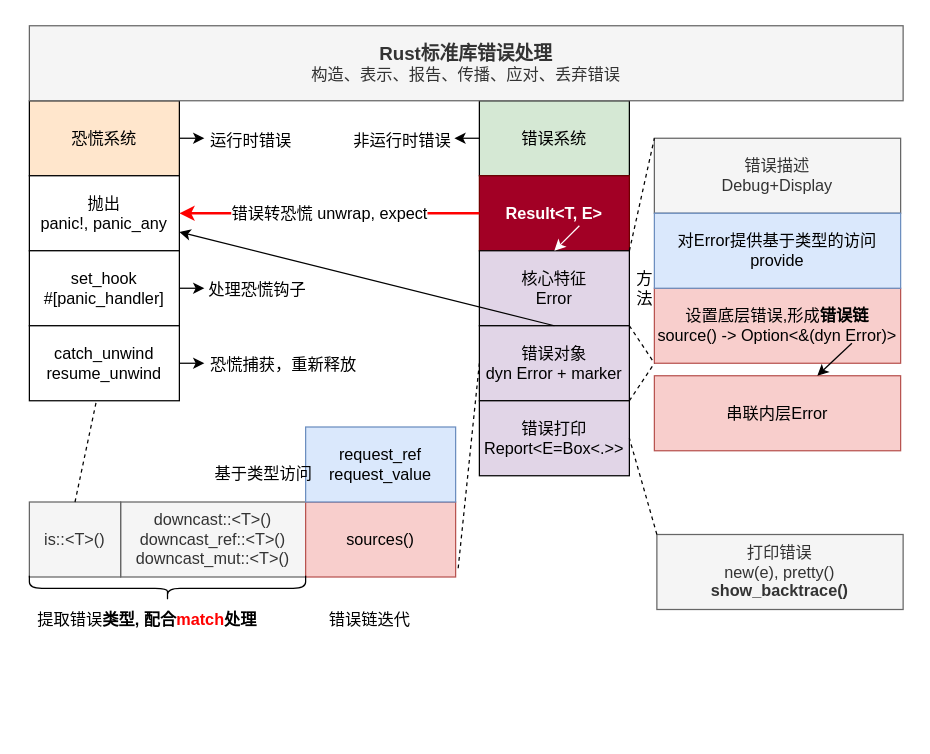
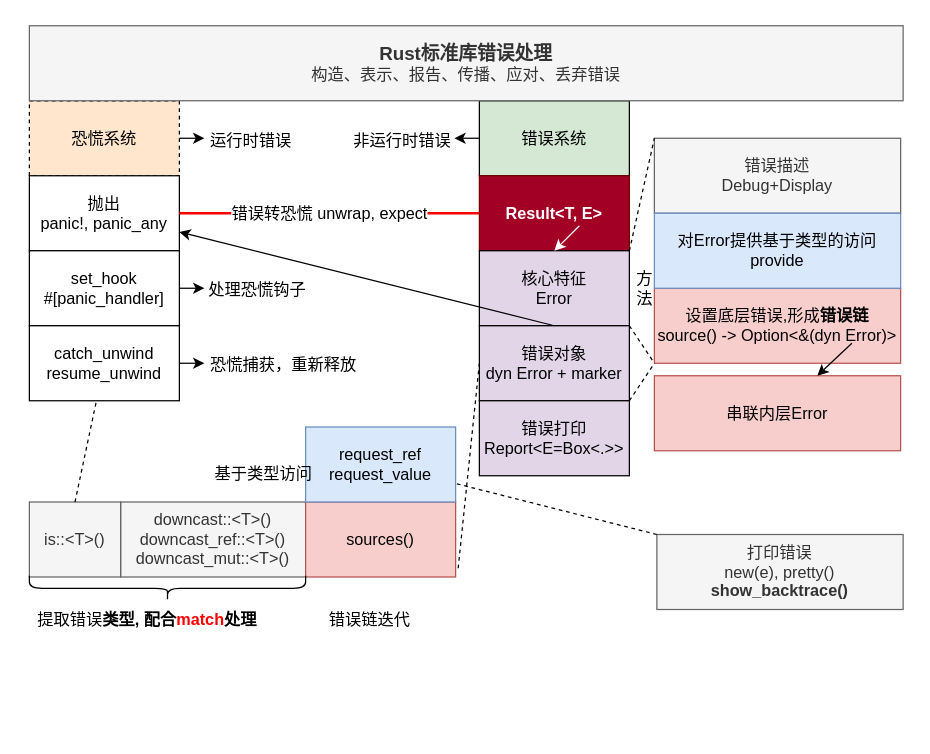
(104, 138) -> (104, 138)
(192, 213) -> (186, 213)
(644, 488) -> (557, 509)
